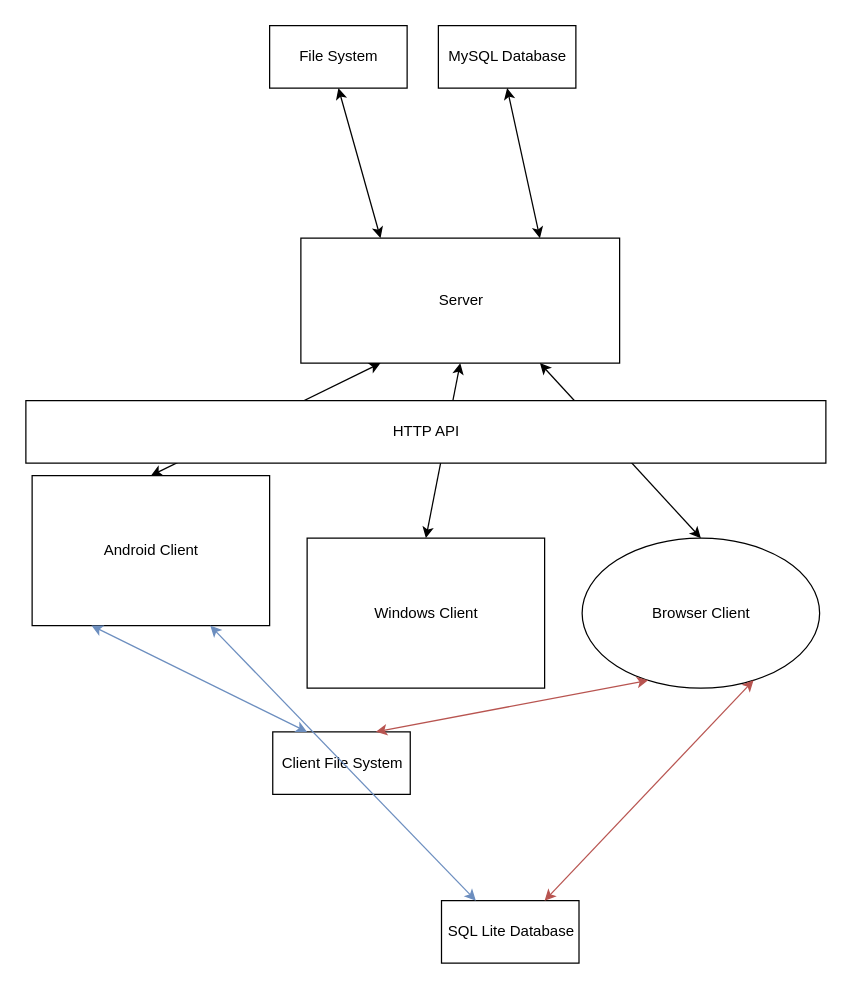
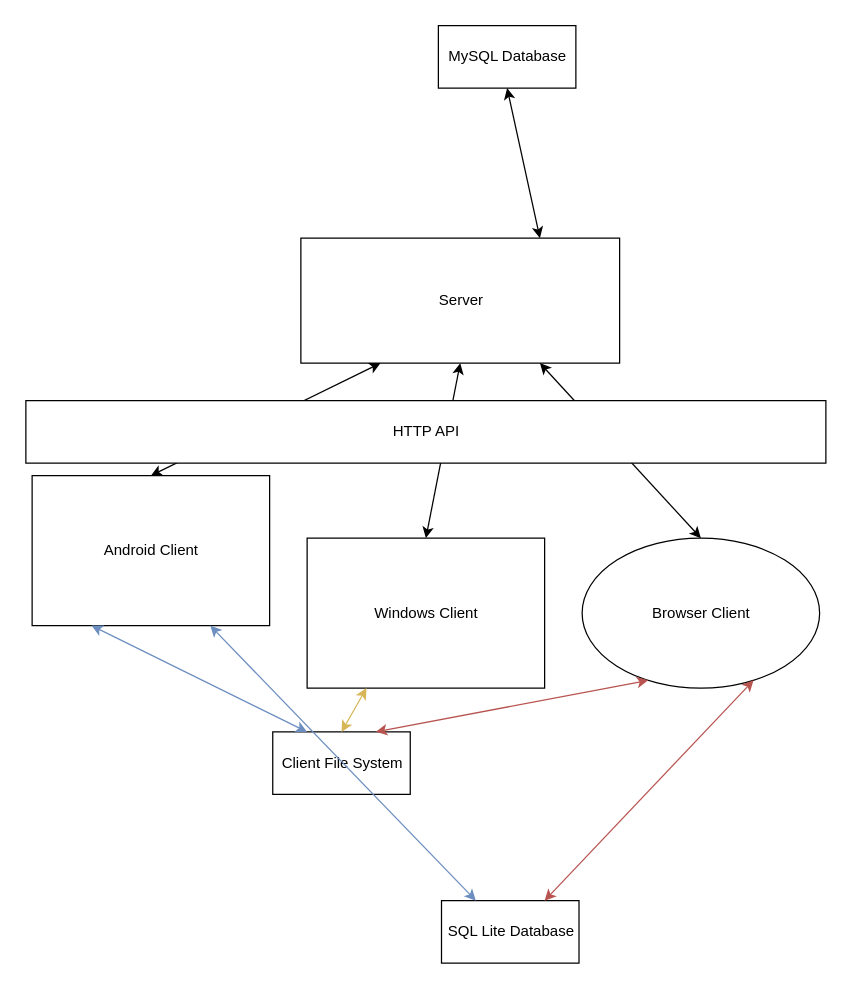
(338, 57) -> none
(359, 163) -> none
none -> (354, 710)
